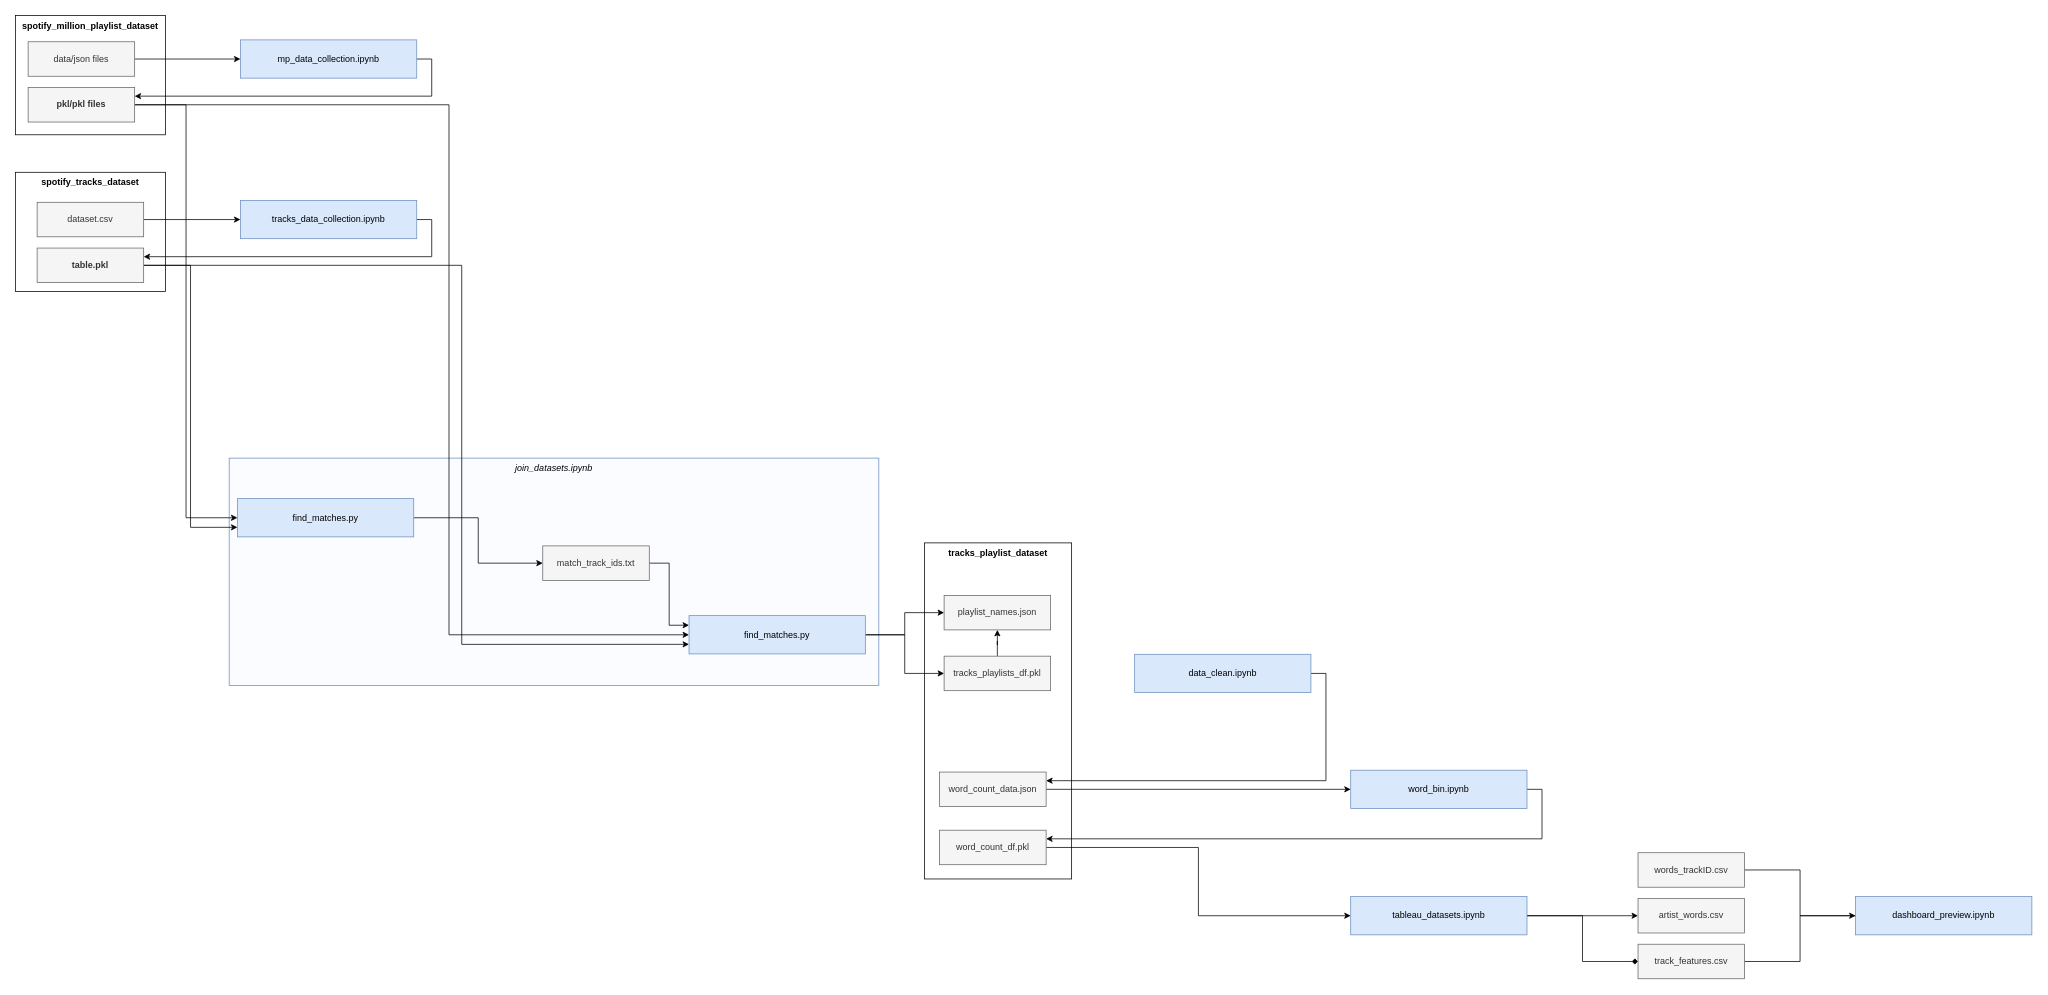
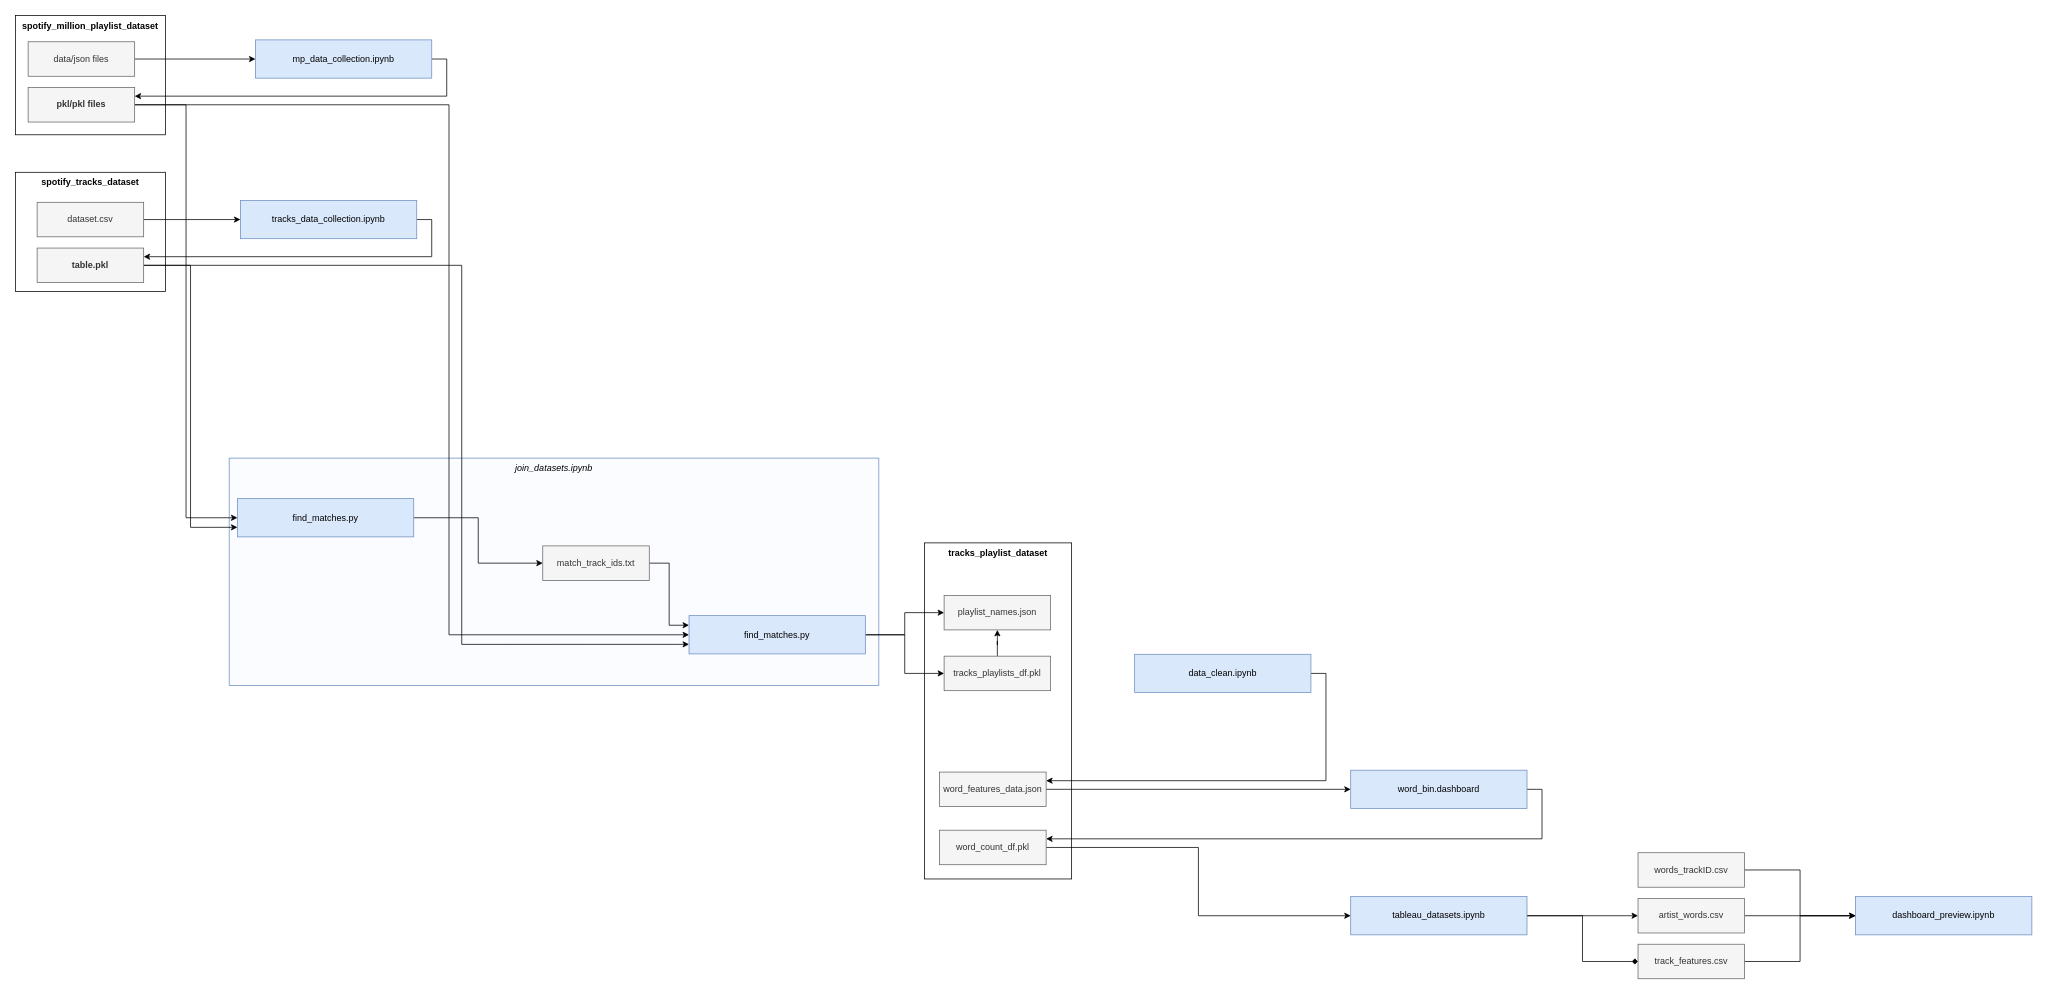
(329, 59) -> (344, 59)
(993, 789) -> (993, 789)
(1439, 789) -> (1439, 789)
none -> (1770, 915)
